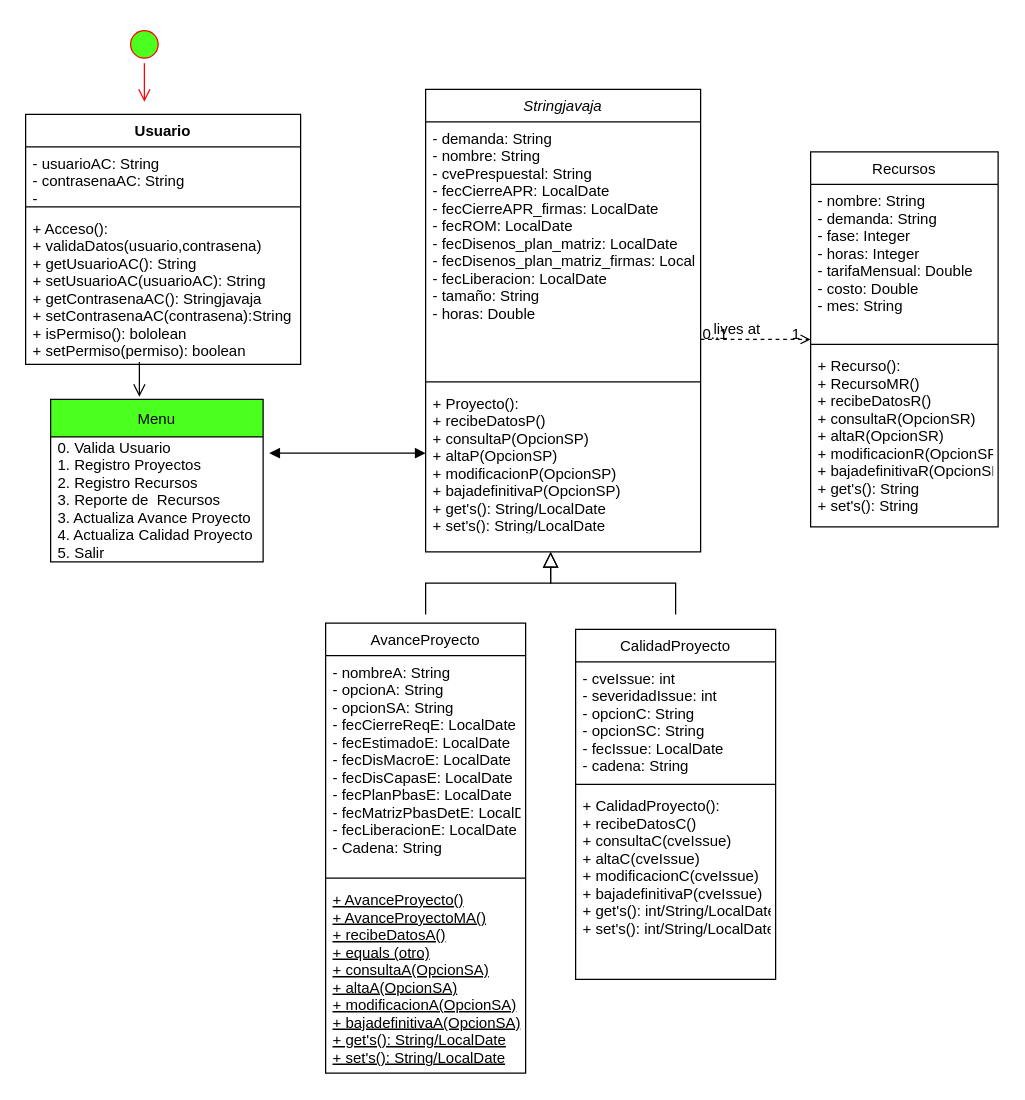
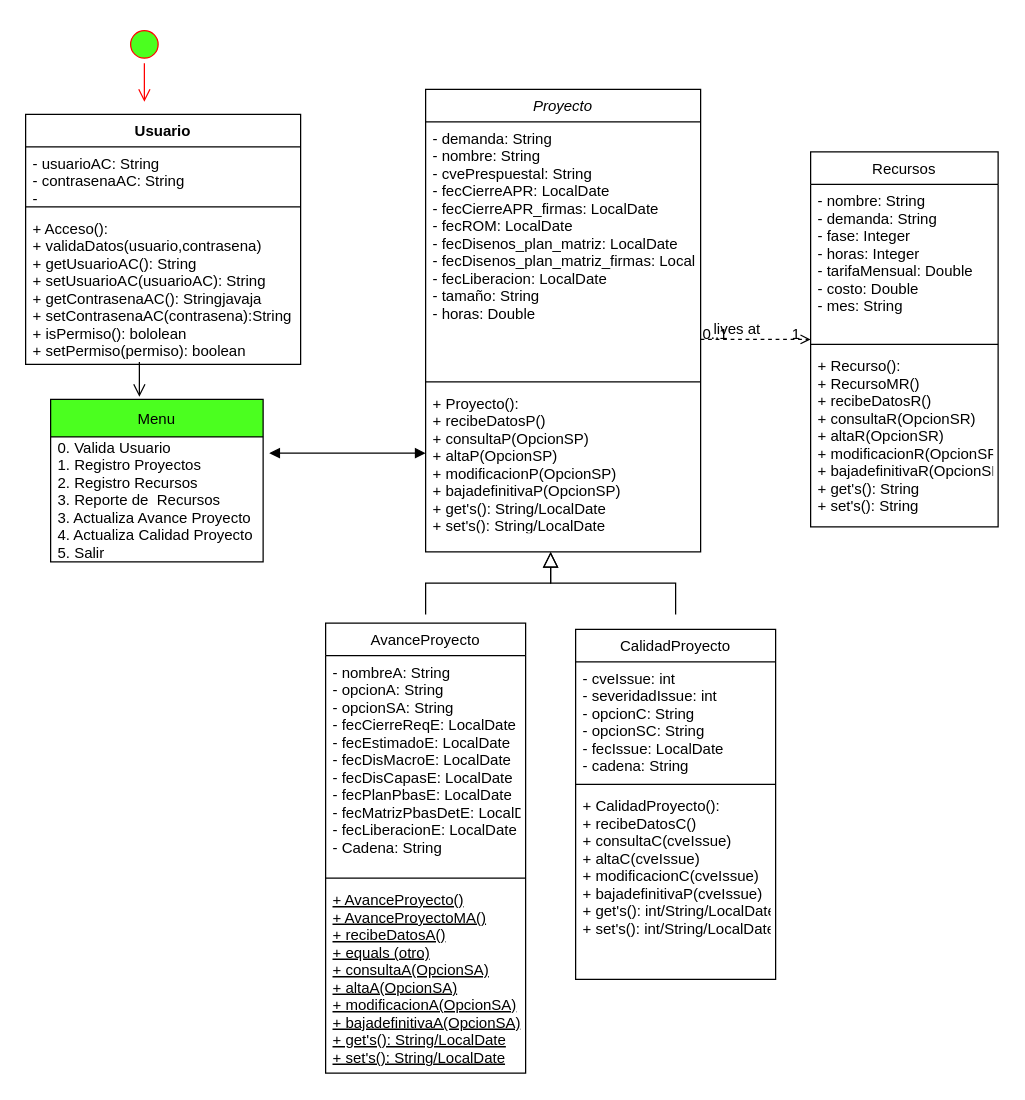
(563, 106) -> (563, 106)
